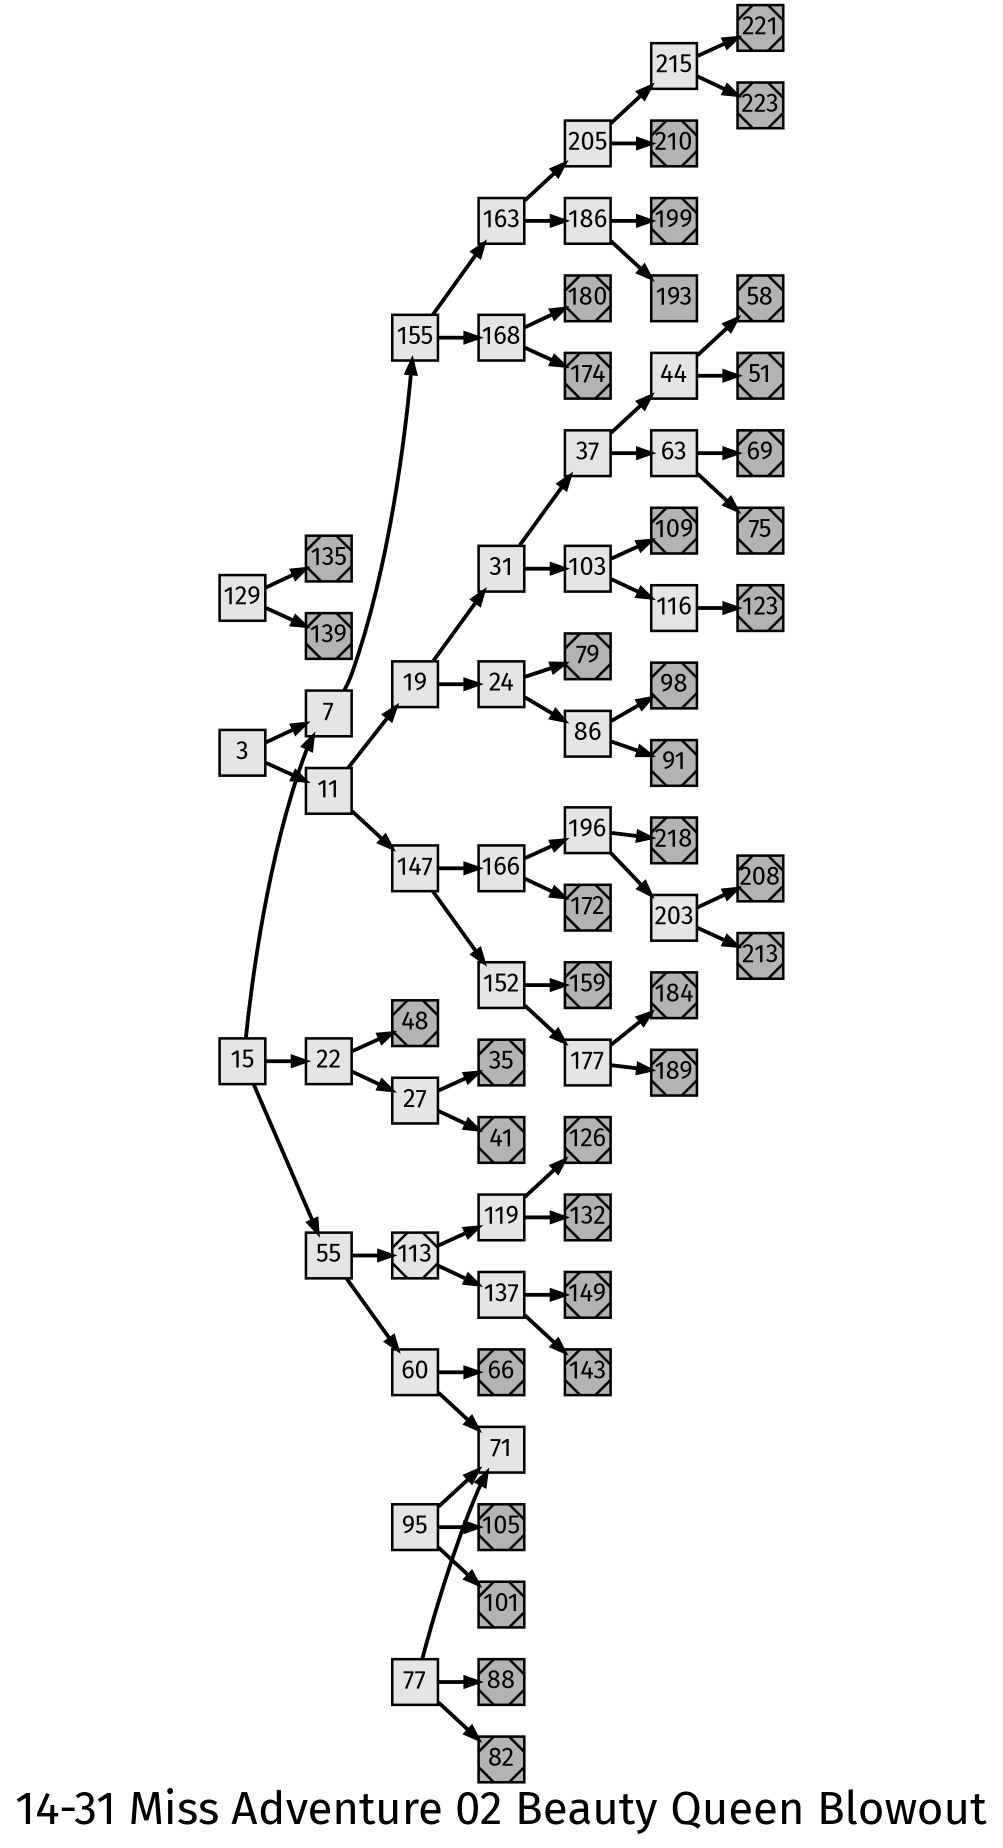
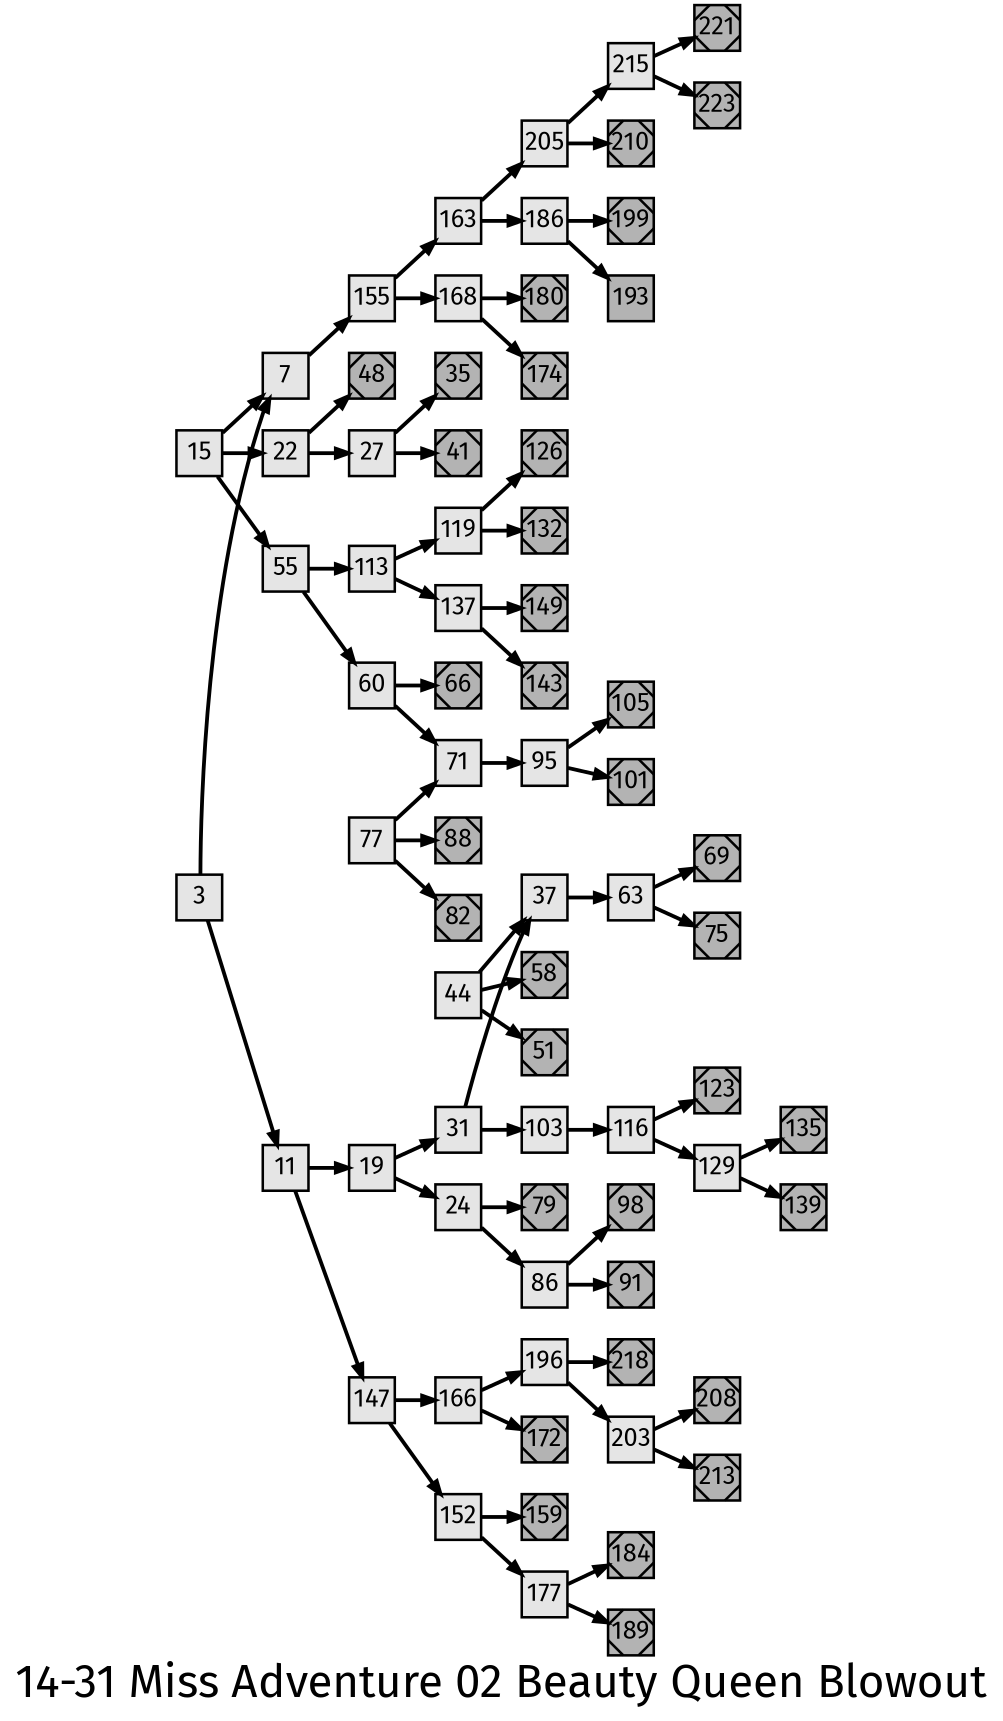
(626, 419) -> (497, 951)
(674, 531) -> none
none -> (668, 1146)
(415, 1255) -> (372, 569)
(453, 1493) -> (495, 763)
